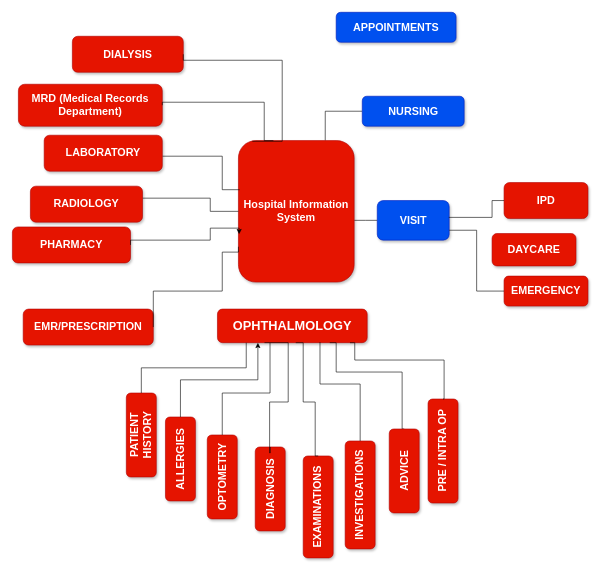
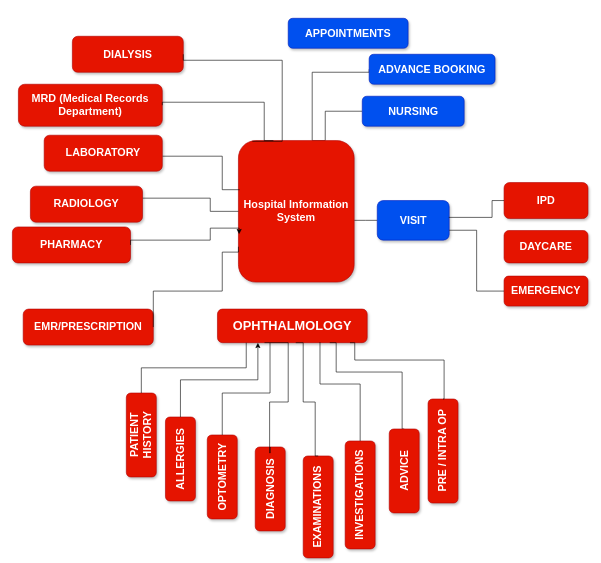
(396, 27) -> (348, 33)
none -> (432, 69)
none -> (369, 72)
(534, 250) -> (546, 247)
